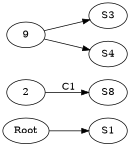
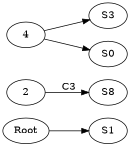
(26, 35) -> (26, 35)
(108, 54) -> (108, 54)
(69, 87) -> (69, 87)
